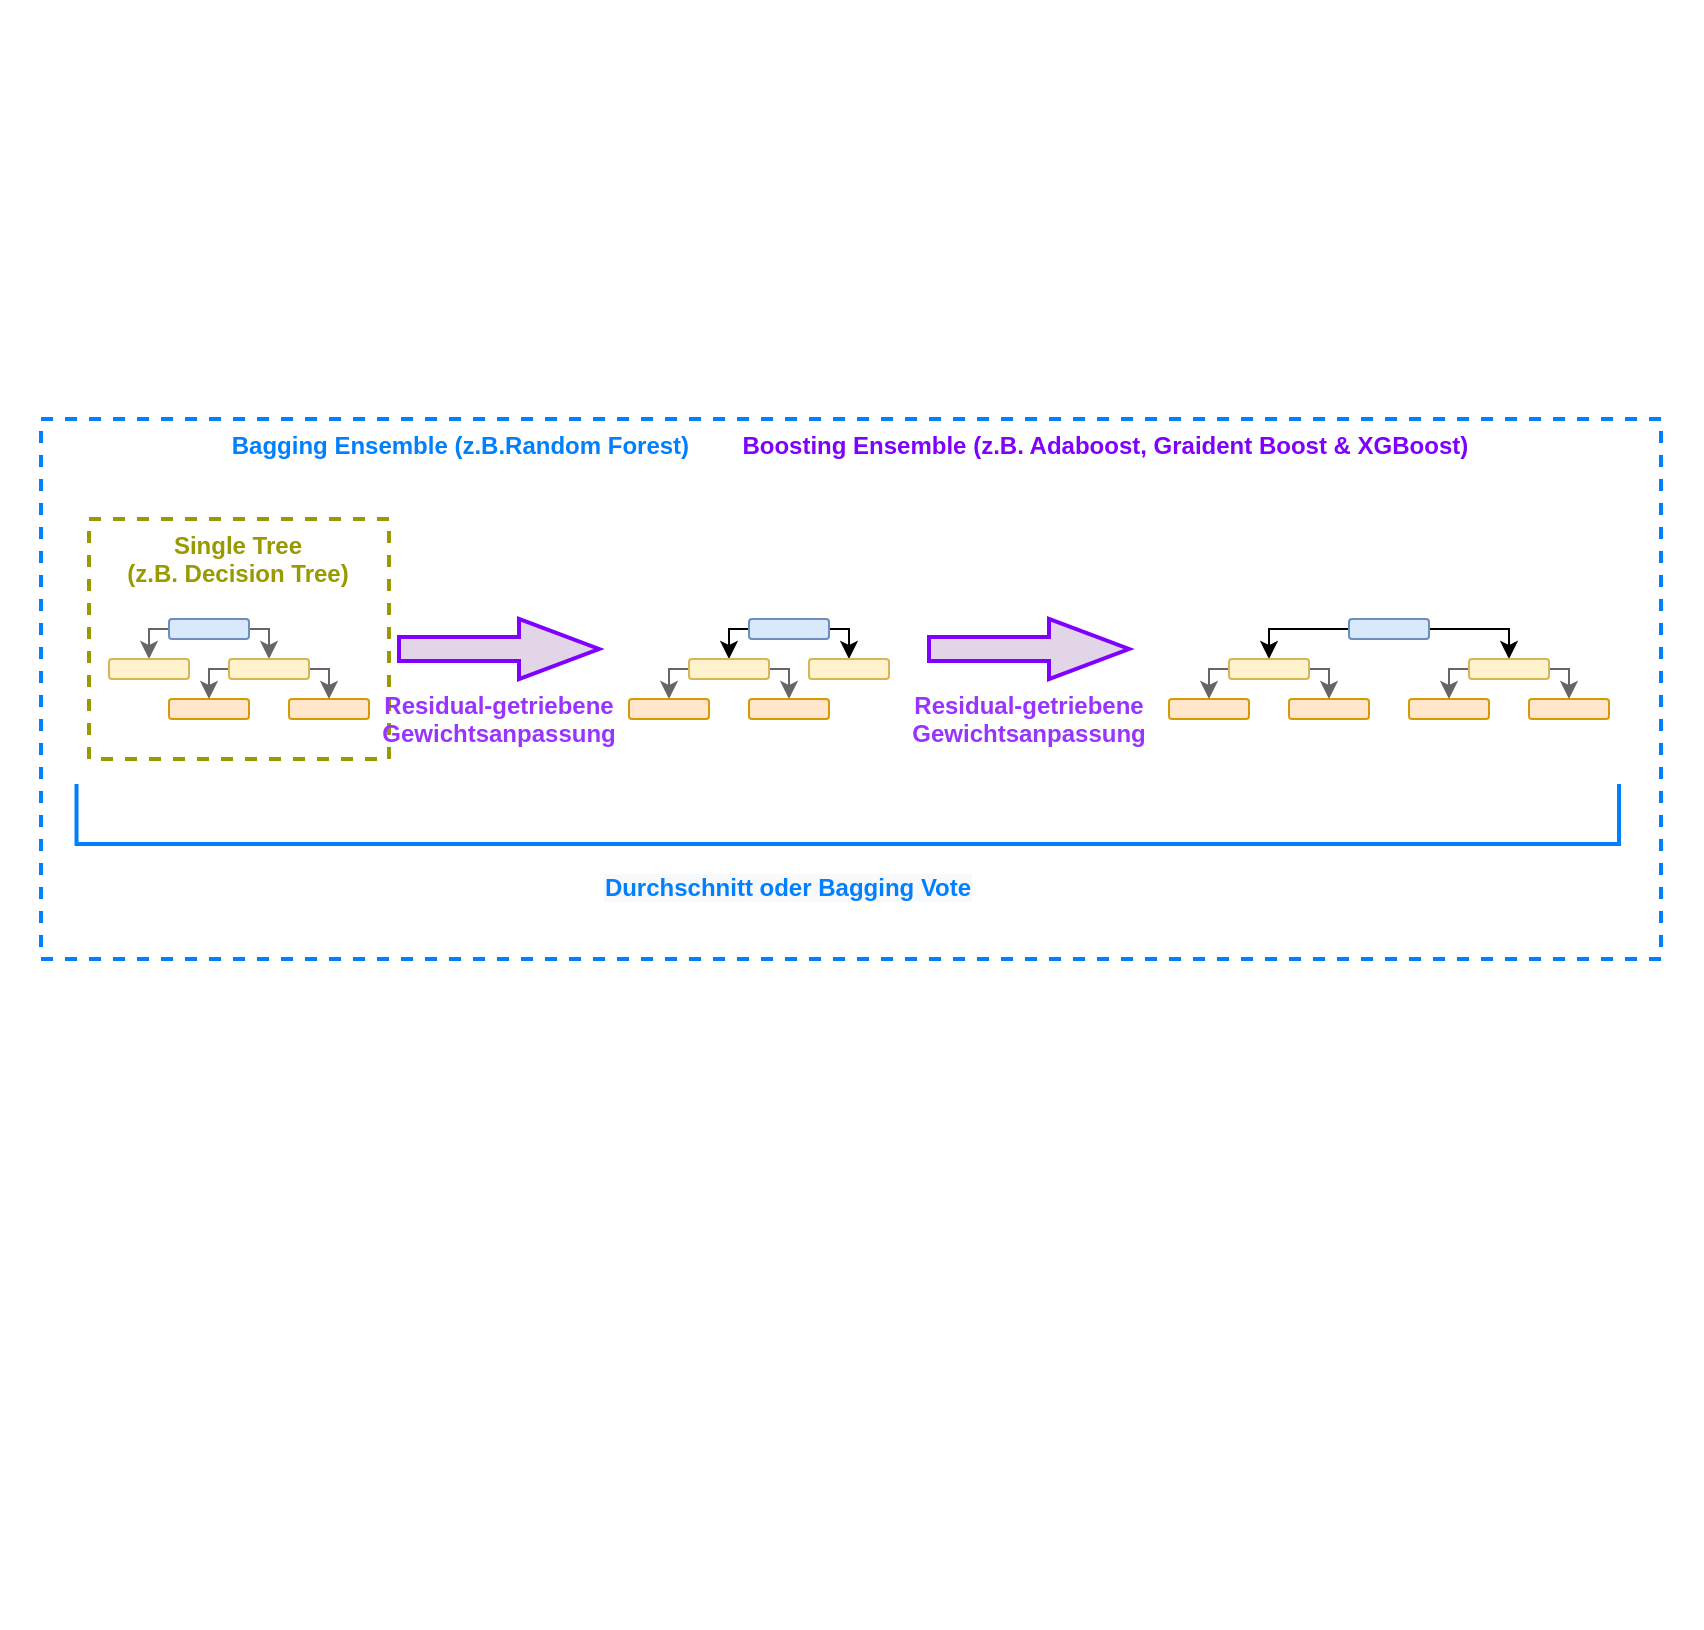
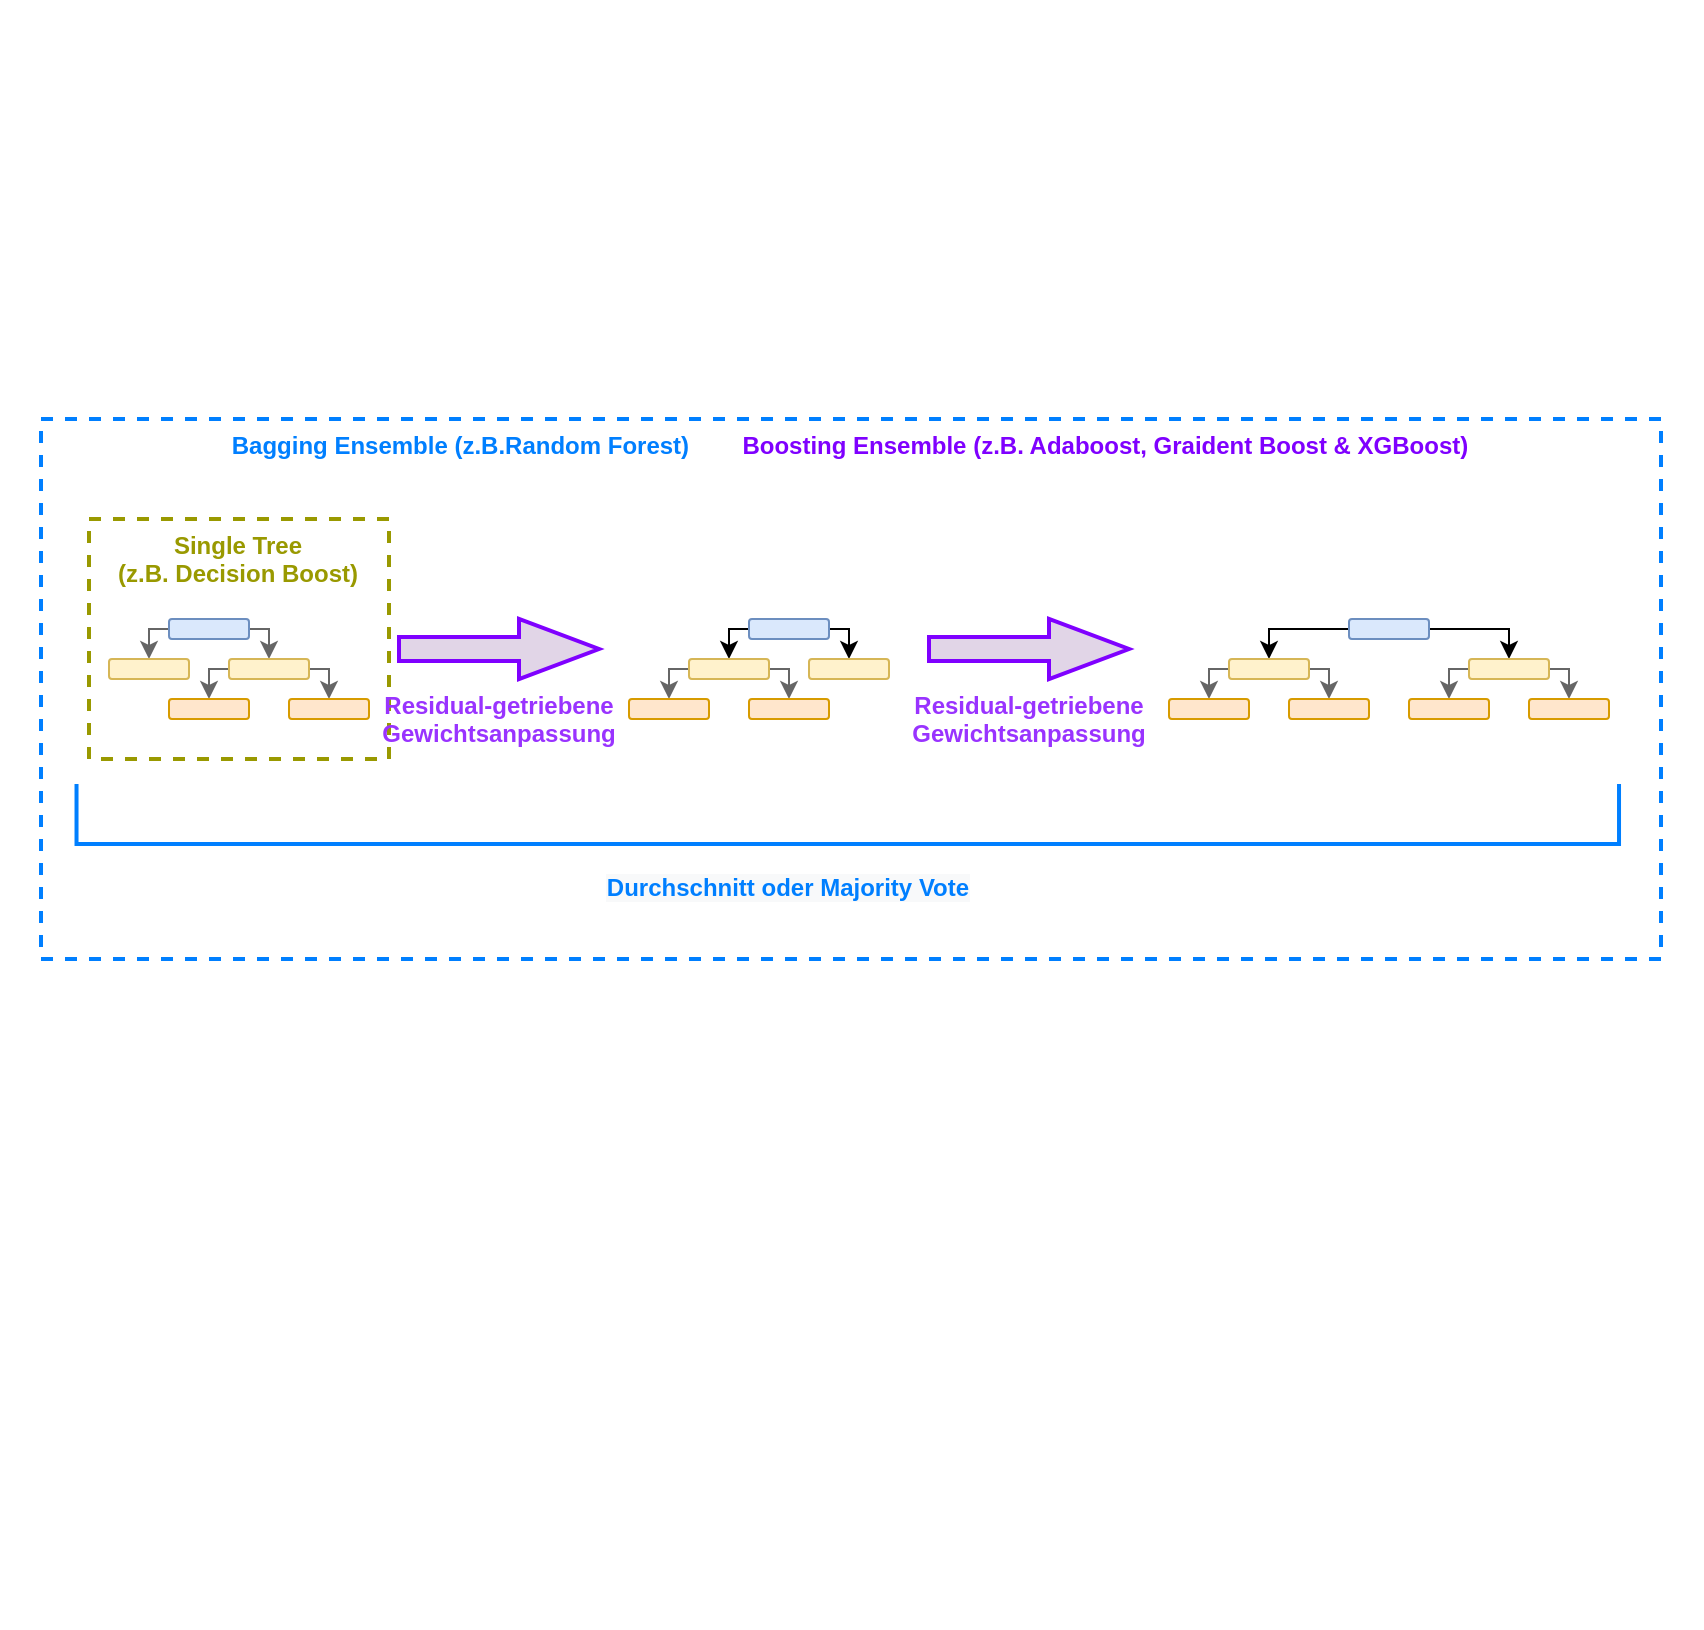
(239, 562) -> (239, 562)
(789, 889) -> (789, 889)
